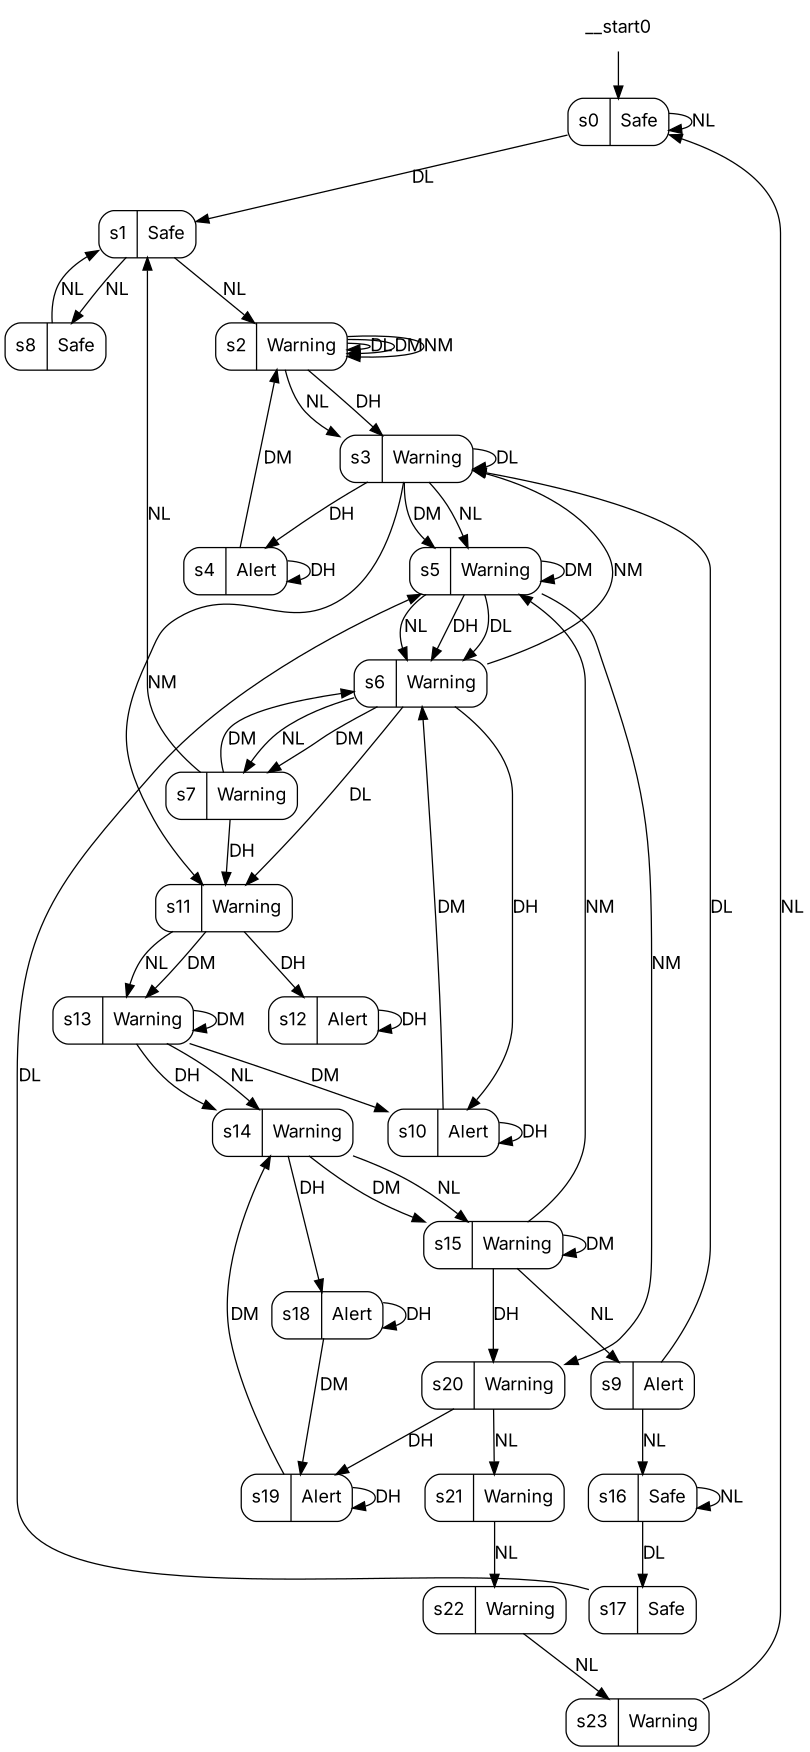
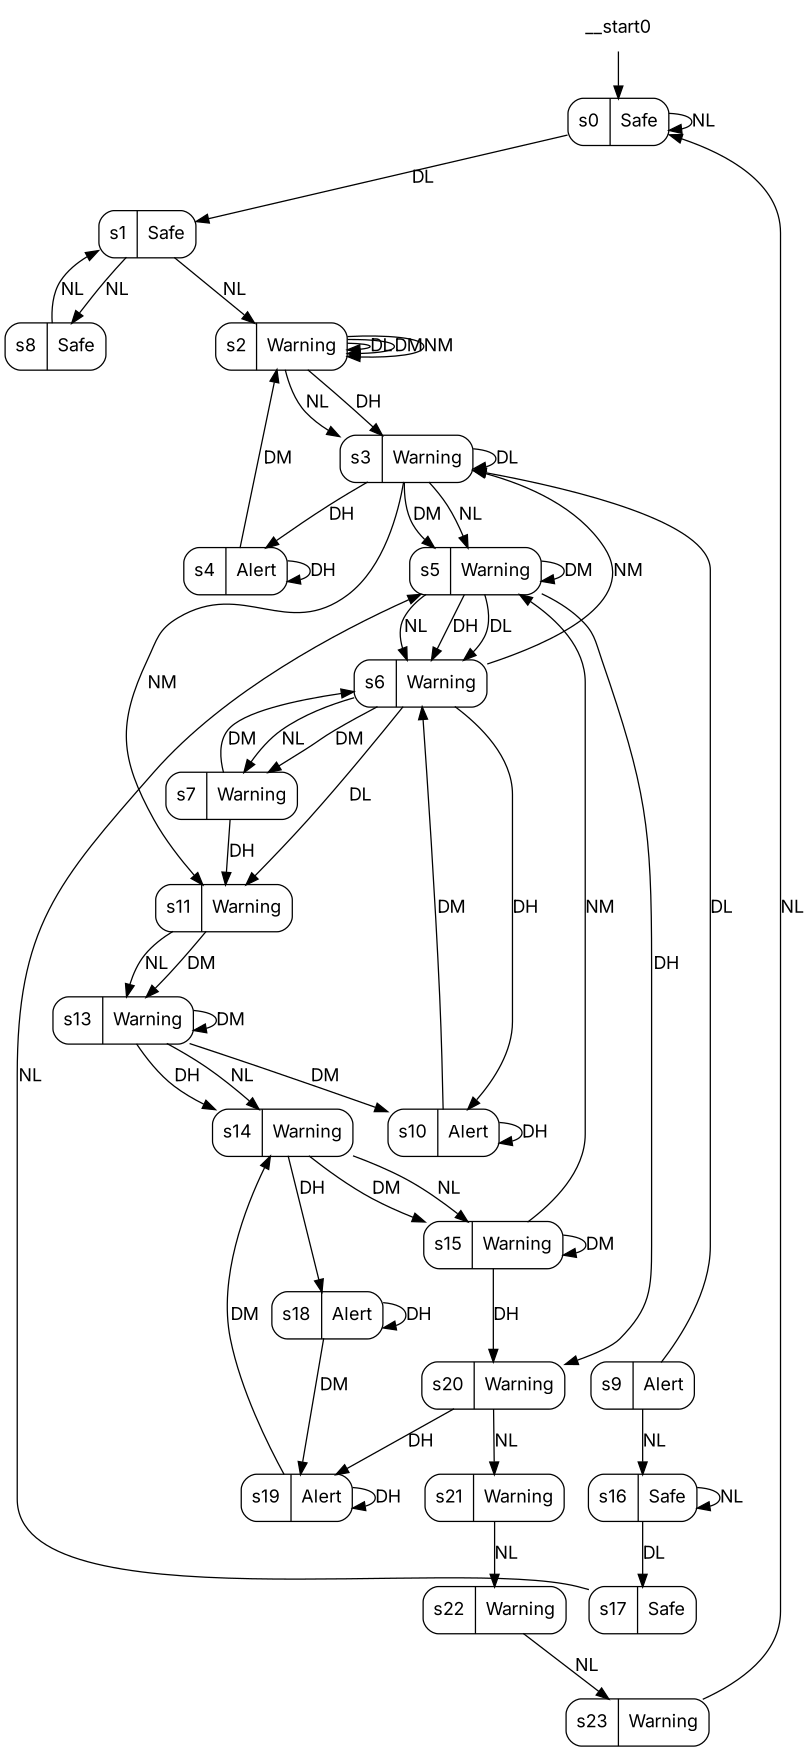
(147, 531) -> none
(667, 964) -> (667, 964)
(324, 1020) -> none
(31, 1077) -> (31, 1077)
(563, 1311) -> none
